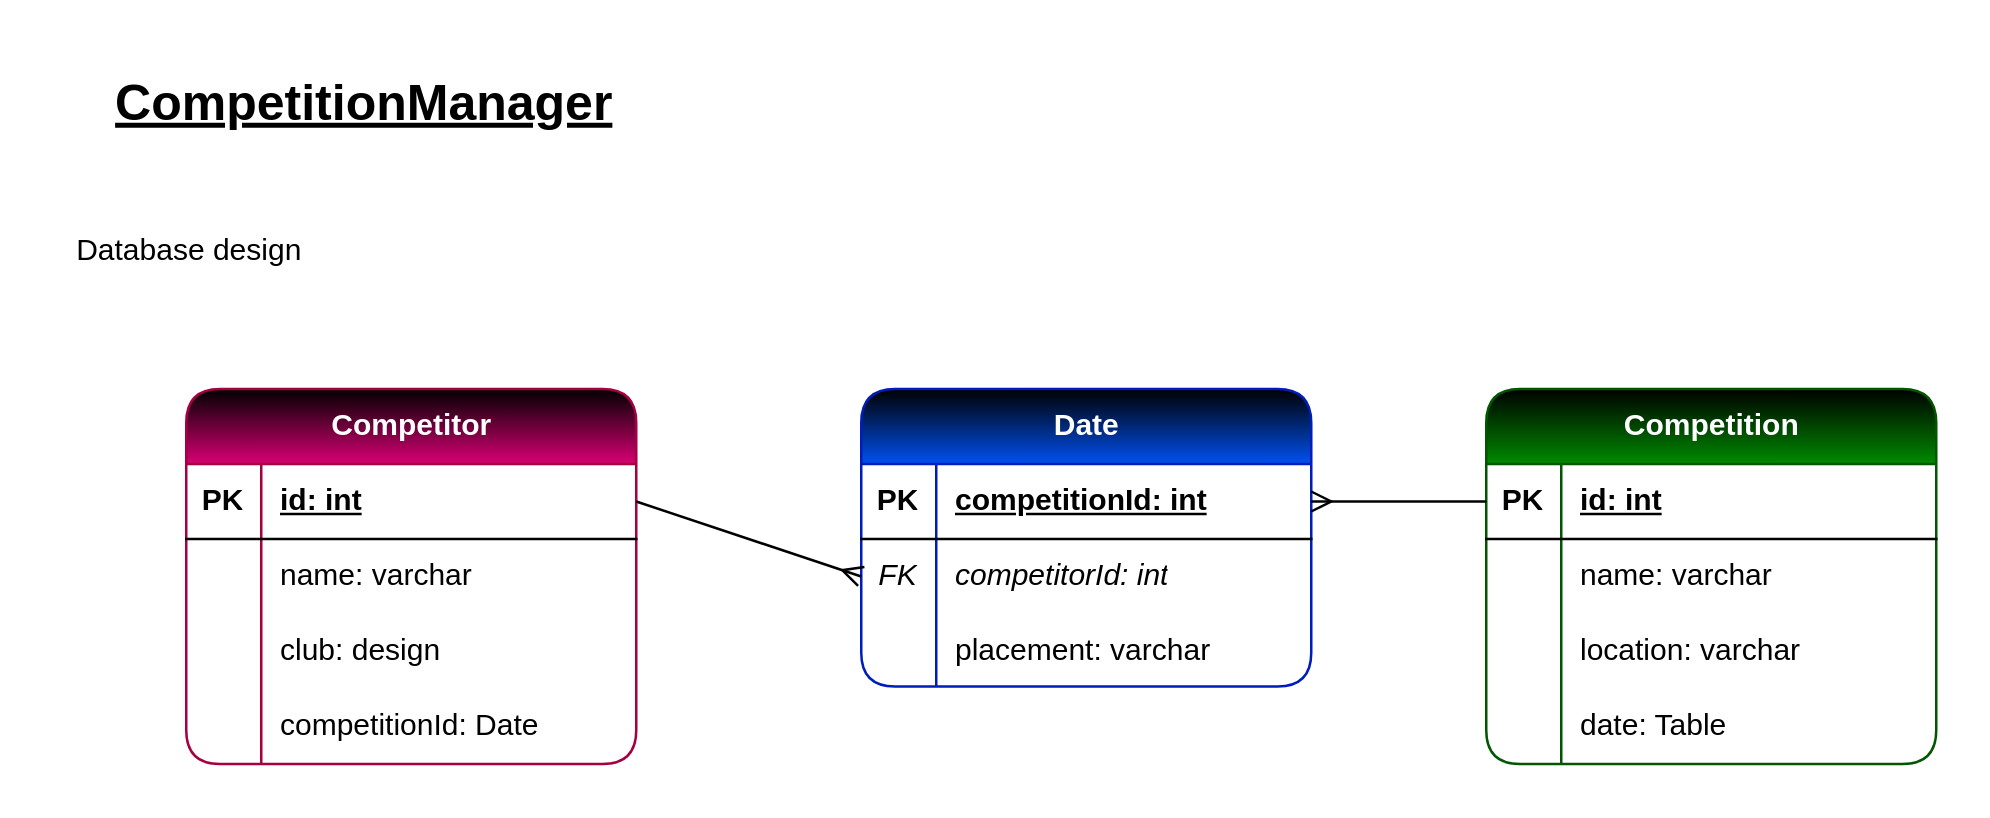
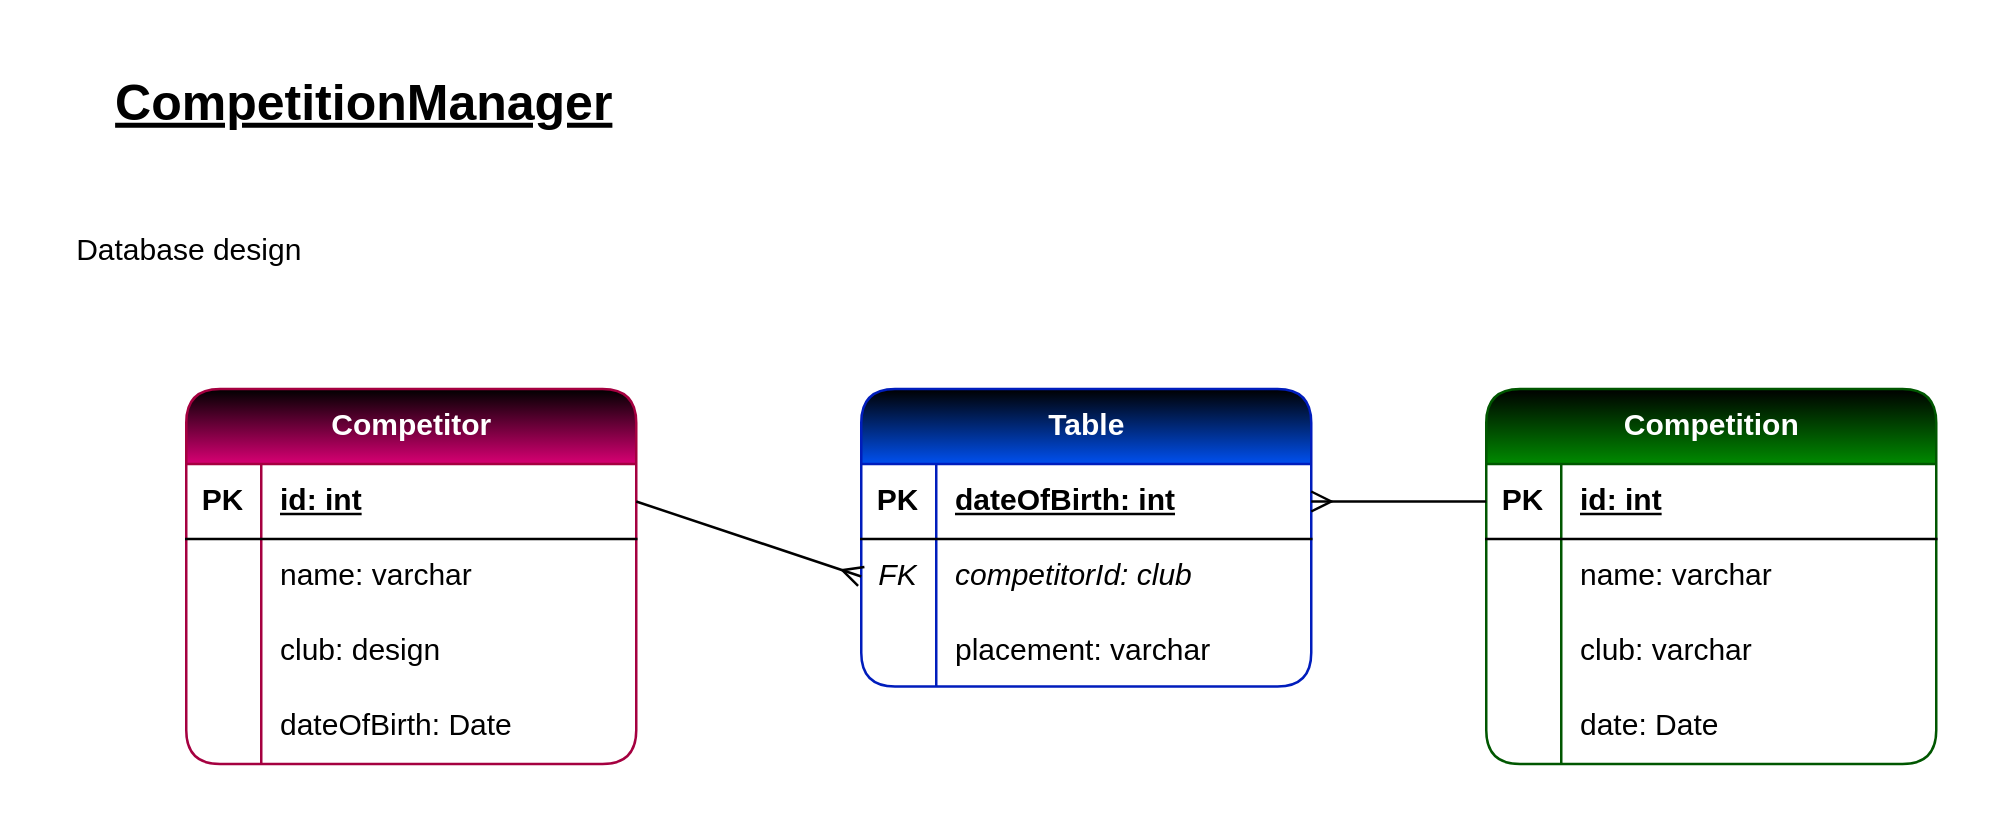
(1088, 426) -> (1088, 426)
(1088, 501) -> (1075, 501)
(1083, 576) -> (1092, 576)
(1708, 651) -> (1679, 651)
(425, 726) -> (412, 726)
(1662, 726) -> (1657, 726)
